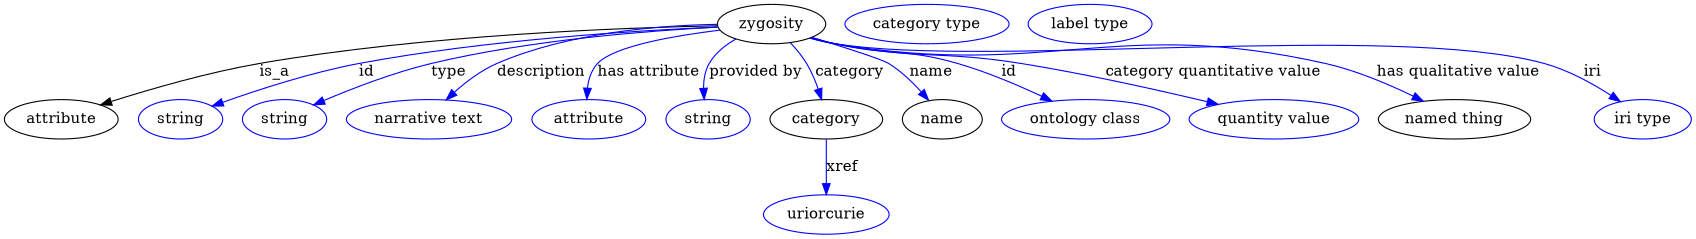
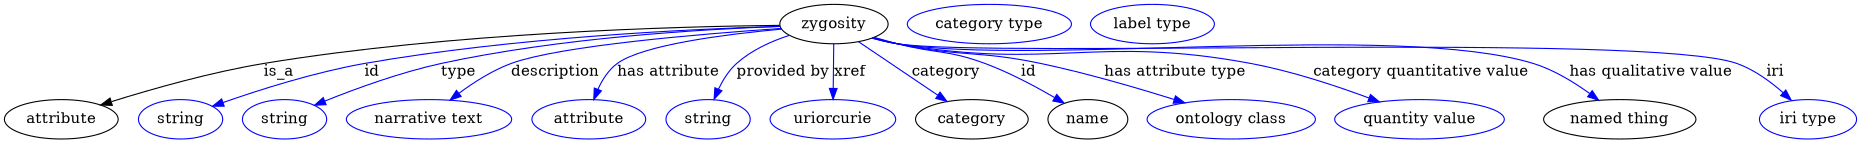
(931, 72) -> (1029, 72)
(1009, 72) -> (1175, 72)
(826, 161) -> (833, 66)
